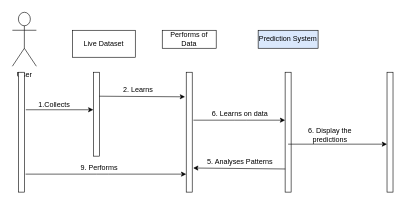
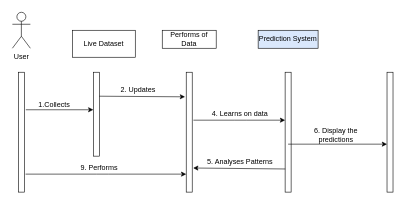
(24, 39) -> (21, 30)
(138, 90) -> (138, 90)
(240, 114) -> (240, 114)
(330, 135) -> (336, 135)
